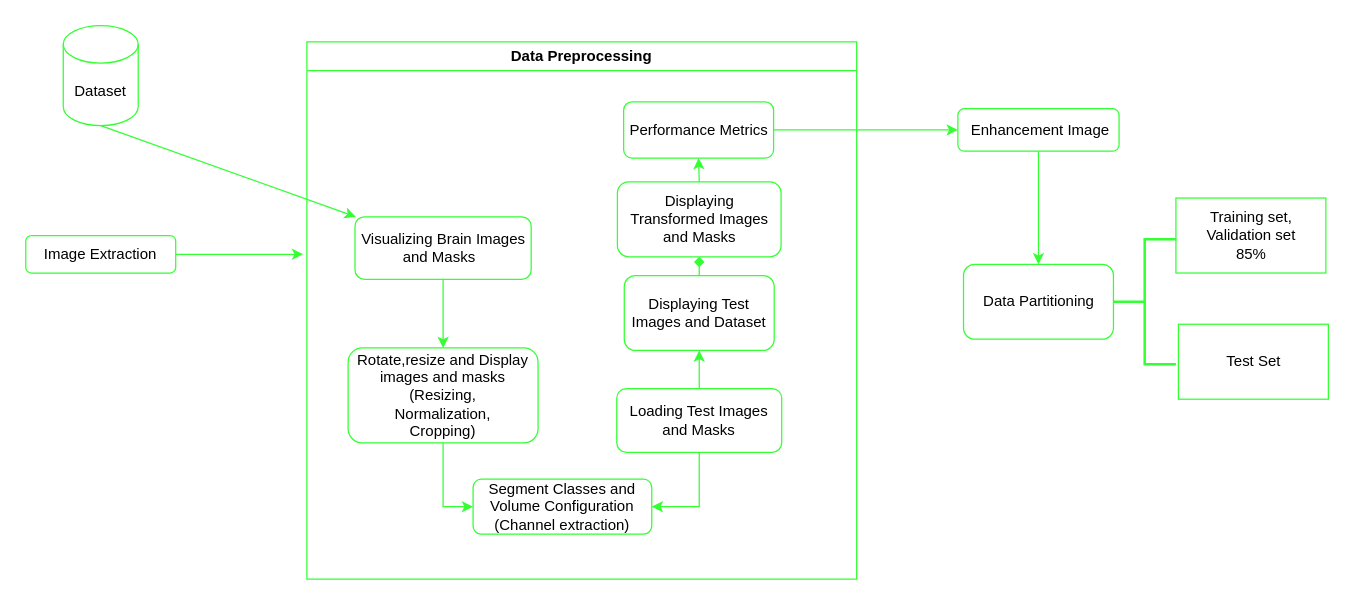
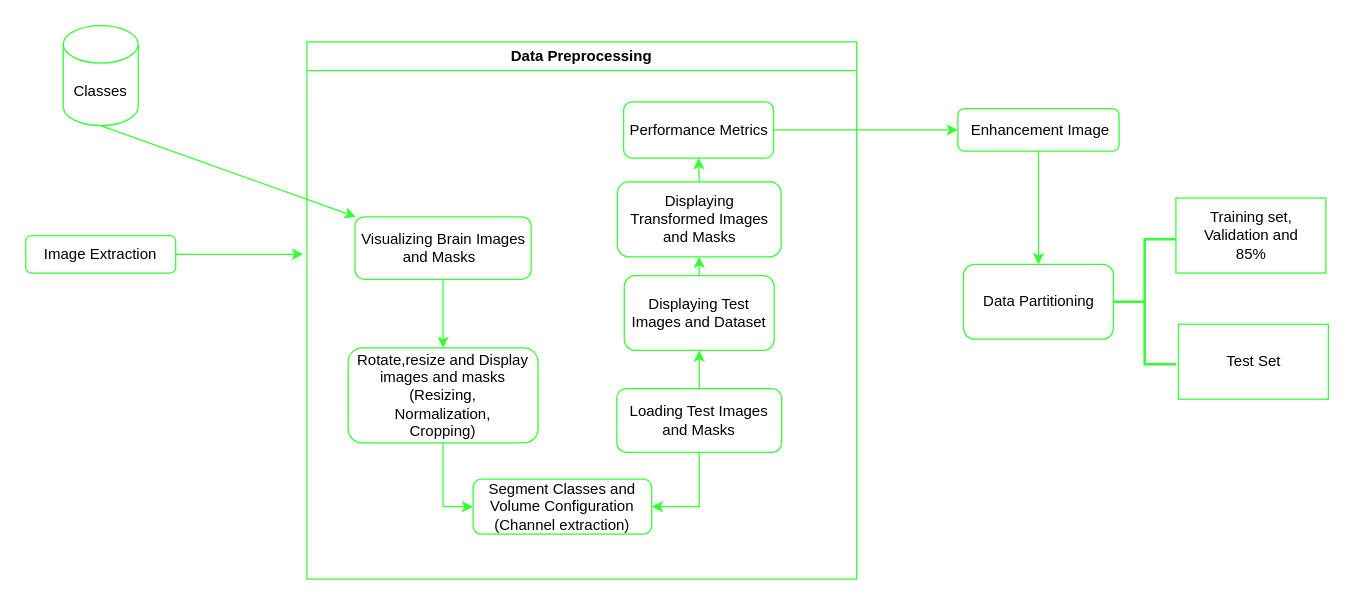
(101, 92) -> (101, 92)
(1252, 236) -> (1252, 236)
(699, 268) -> (699, 267)
